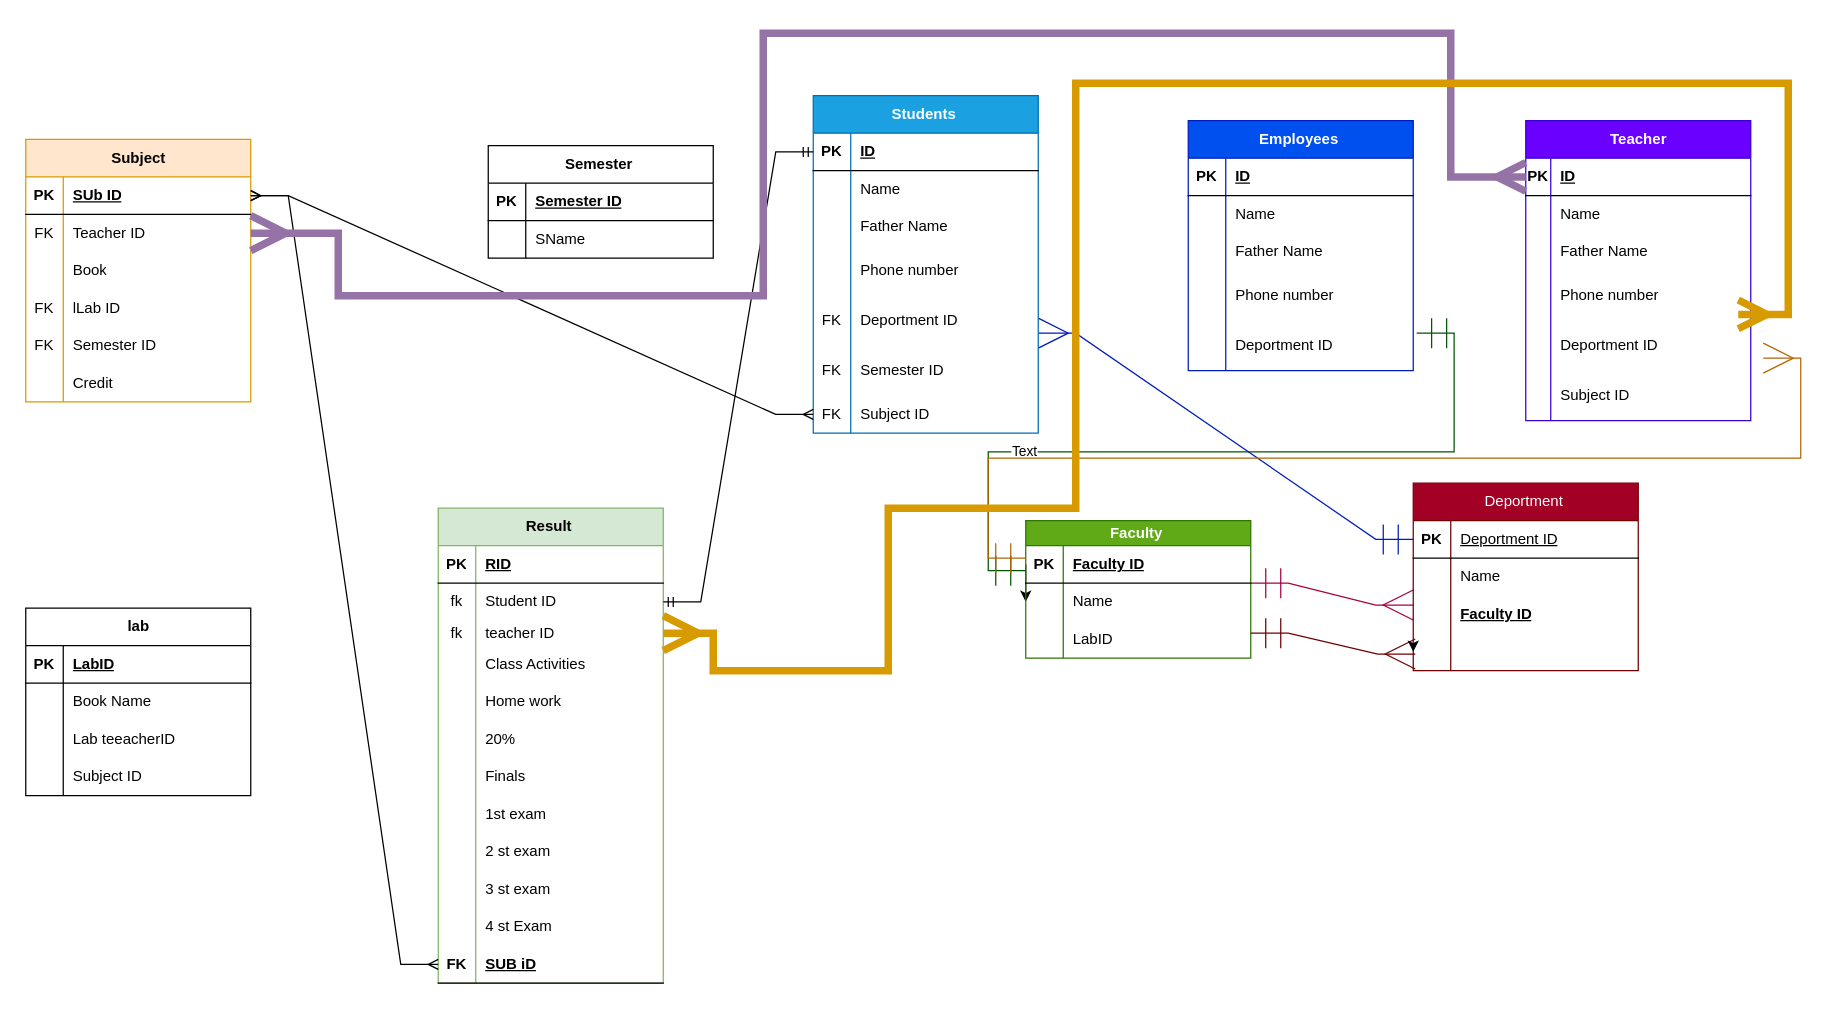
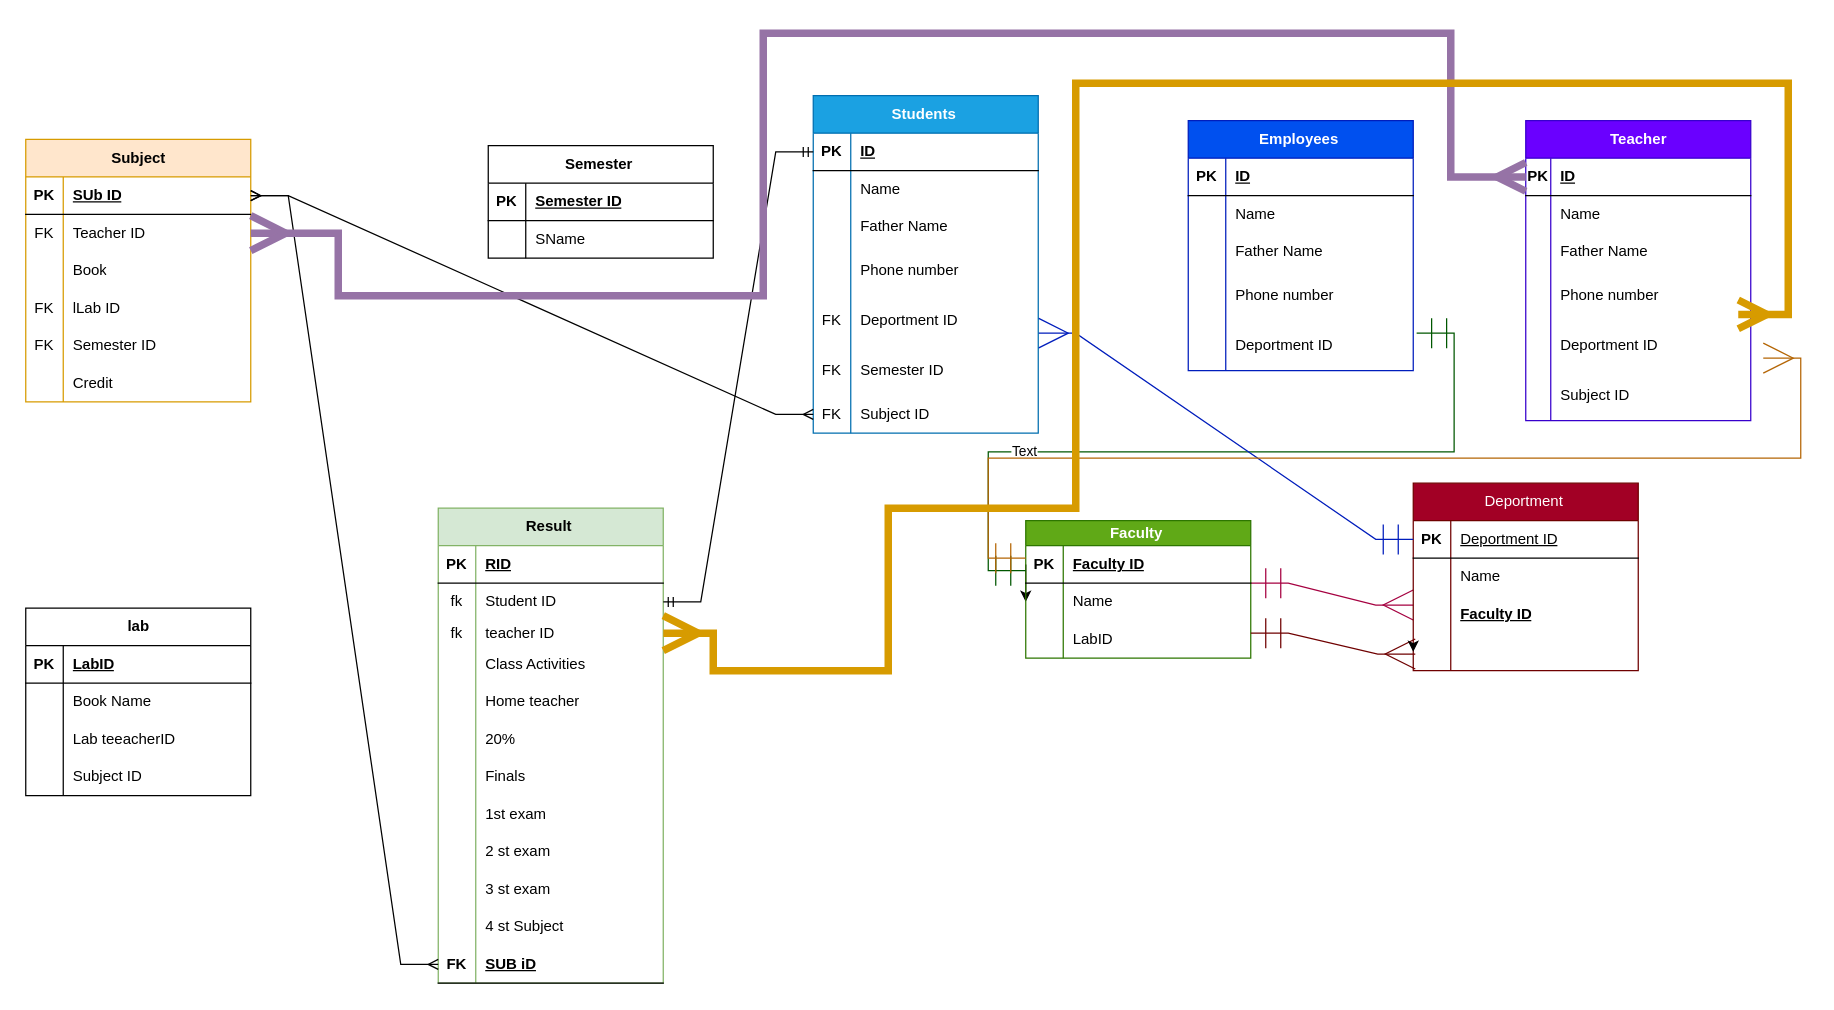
(521, 702) -> (534, 702)
(520, 927) -> (532, 927)
